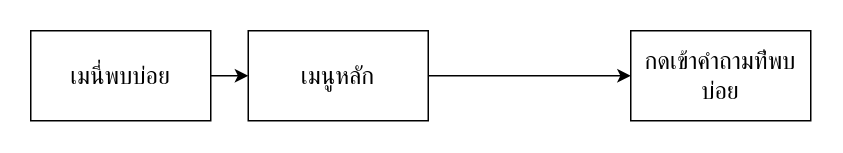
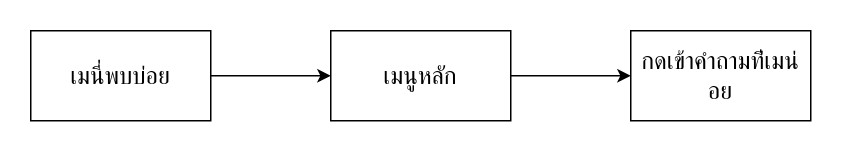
(338, 76) -> (421, 76)
(721, 76) -> (721, 76)
